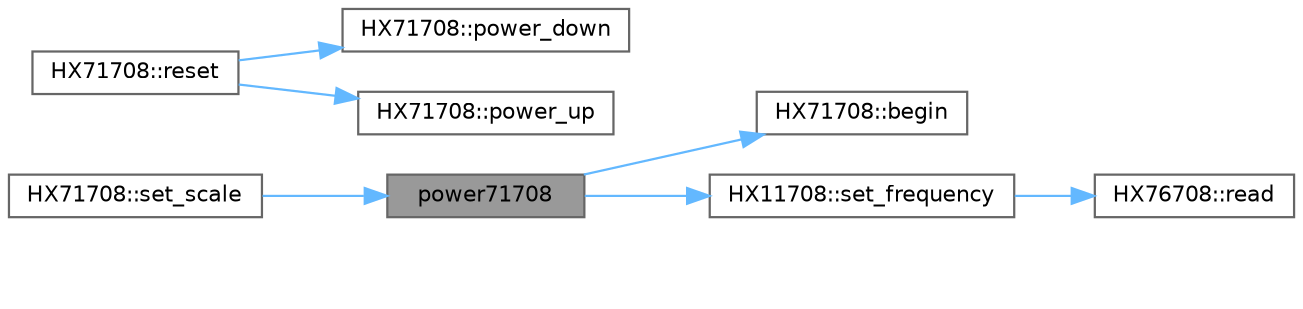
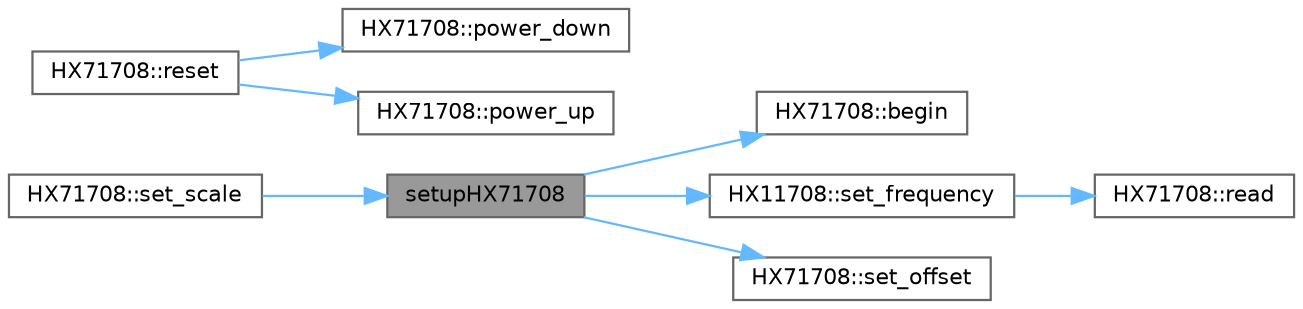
(486, 196) -> (486, 196)
(1194, 196) -> (1194, 196)
none -> (862, 279)
